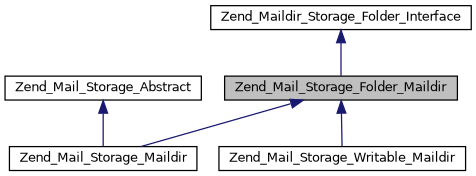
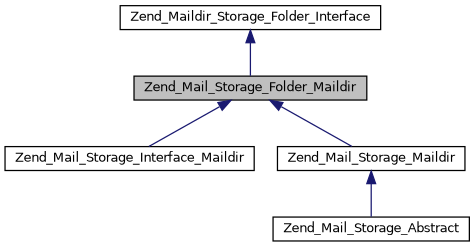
(103, 130) -> (371, 200)
(342, 159) -> (130, 159)
